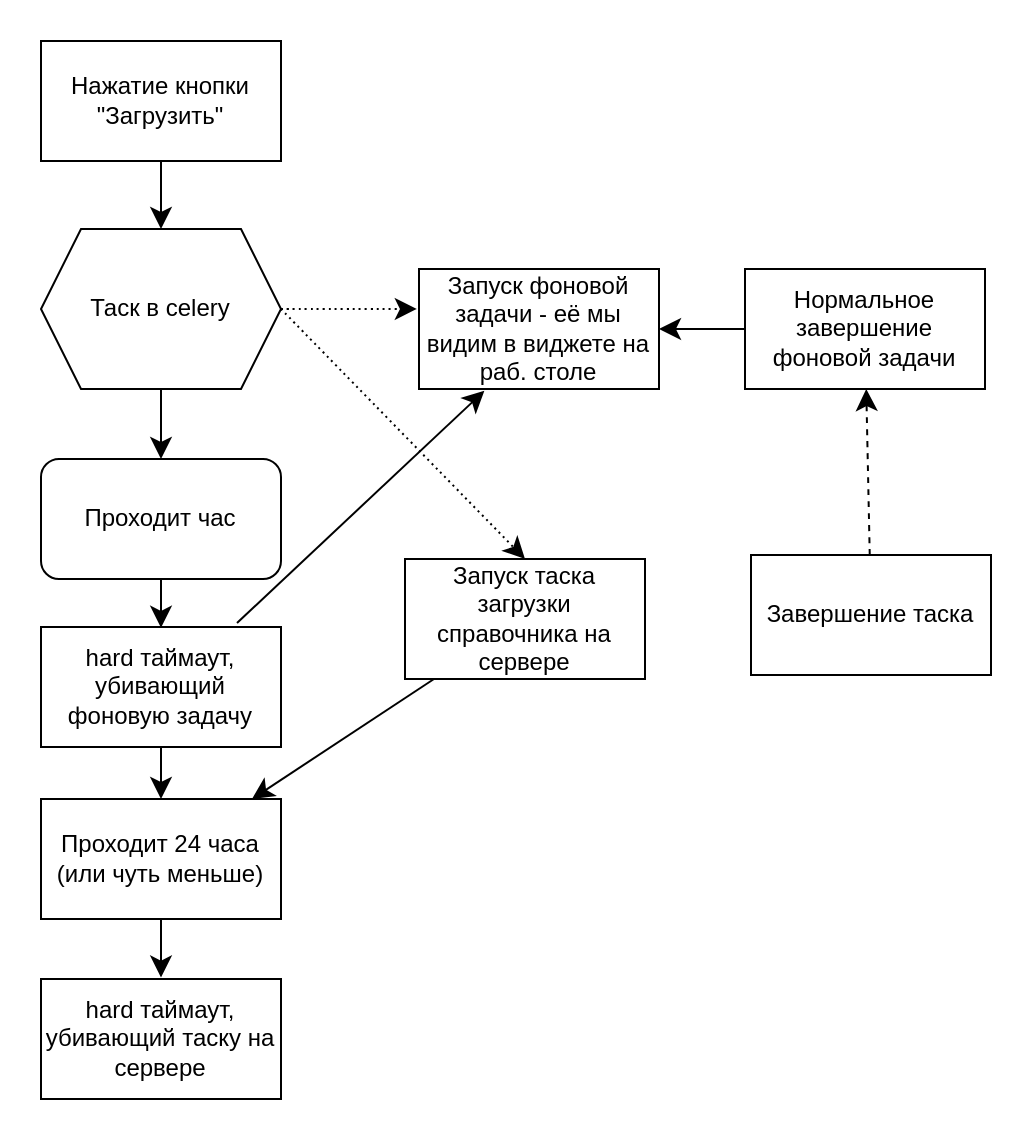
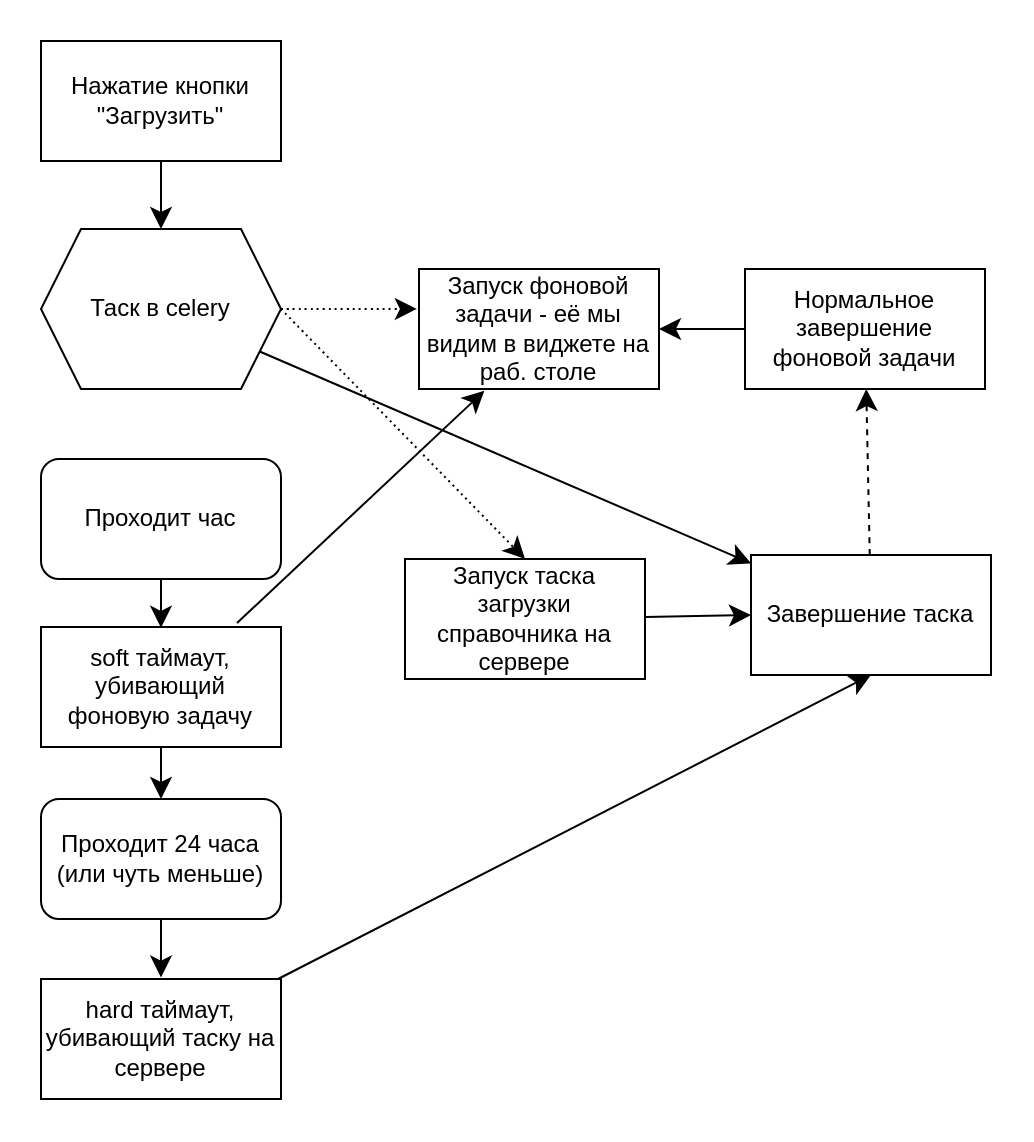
(161, 418) -> (556, 479)
(161, 687) -> (161, 687)
(350, 735) -> (691, 616)
none -> (568, 830)
(161, 859) -> (161, 859)
